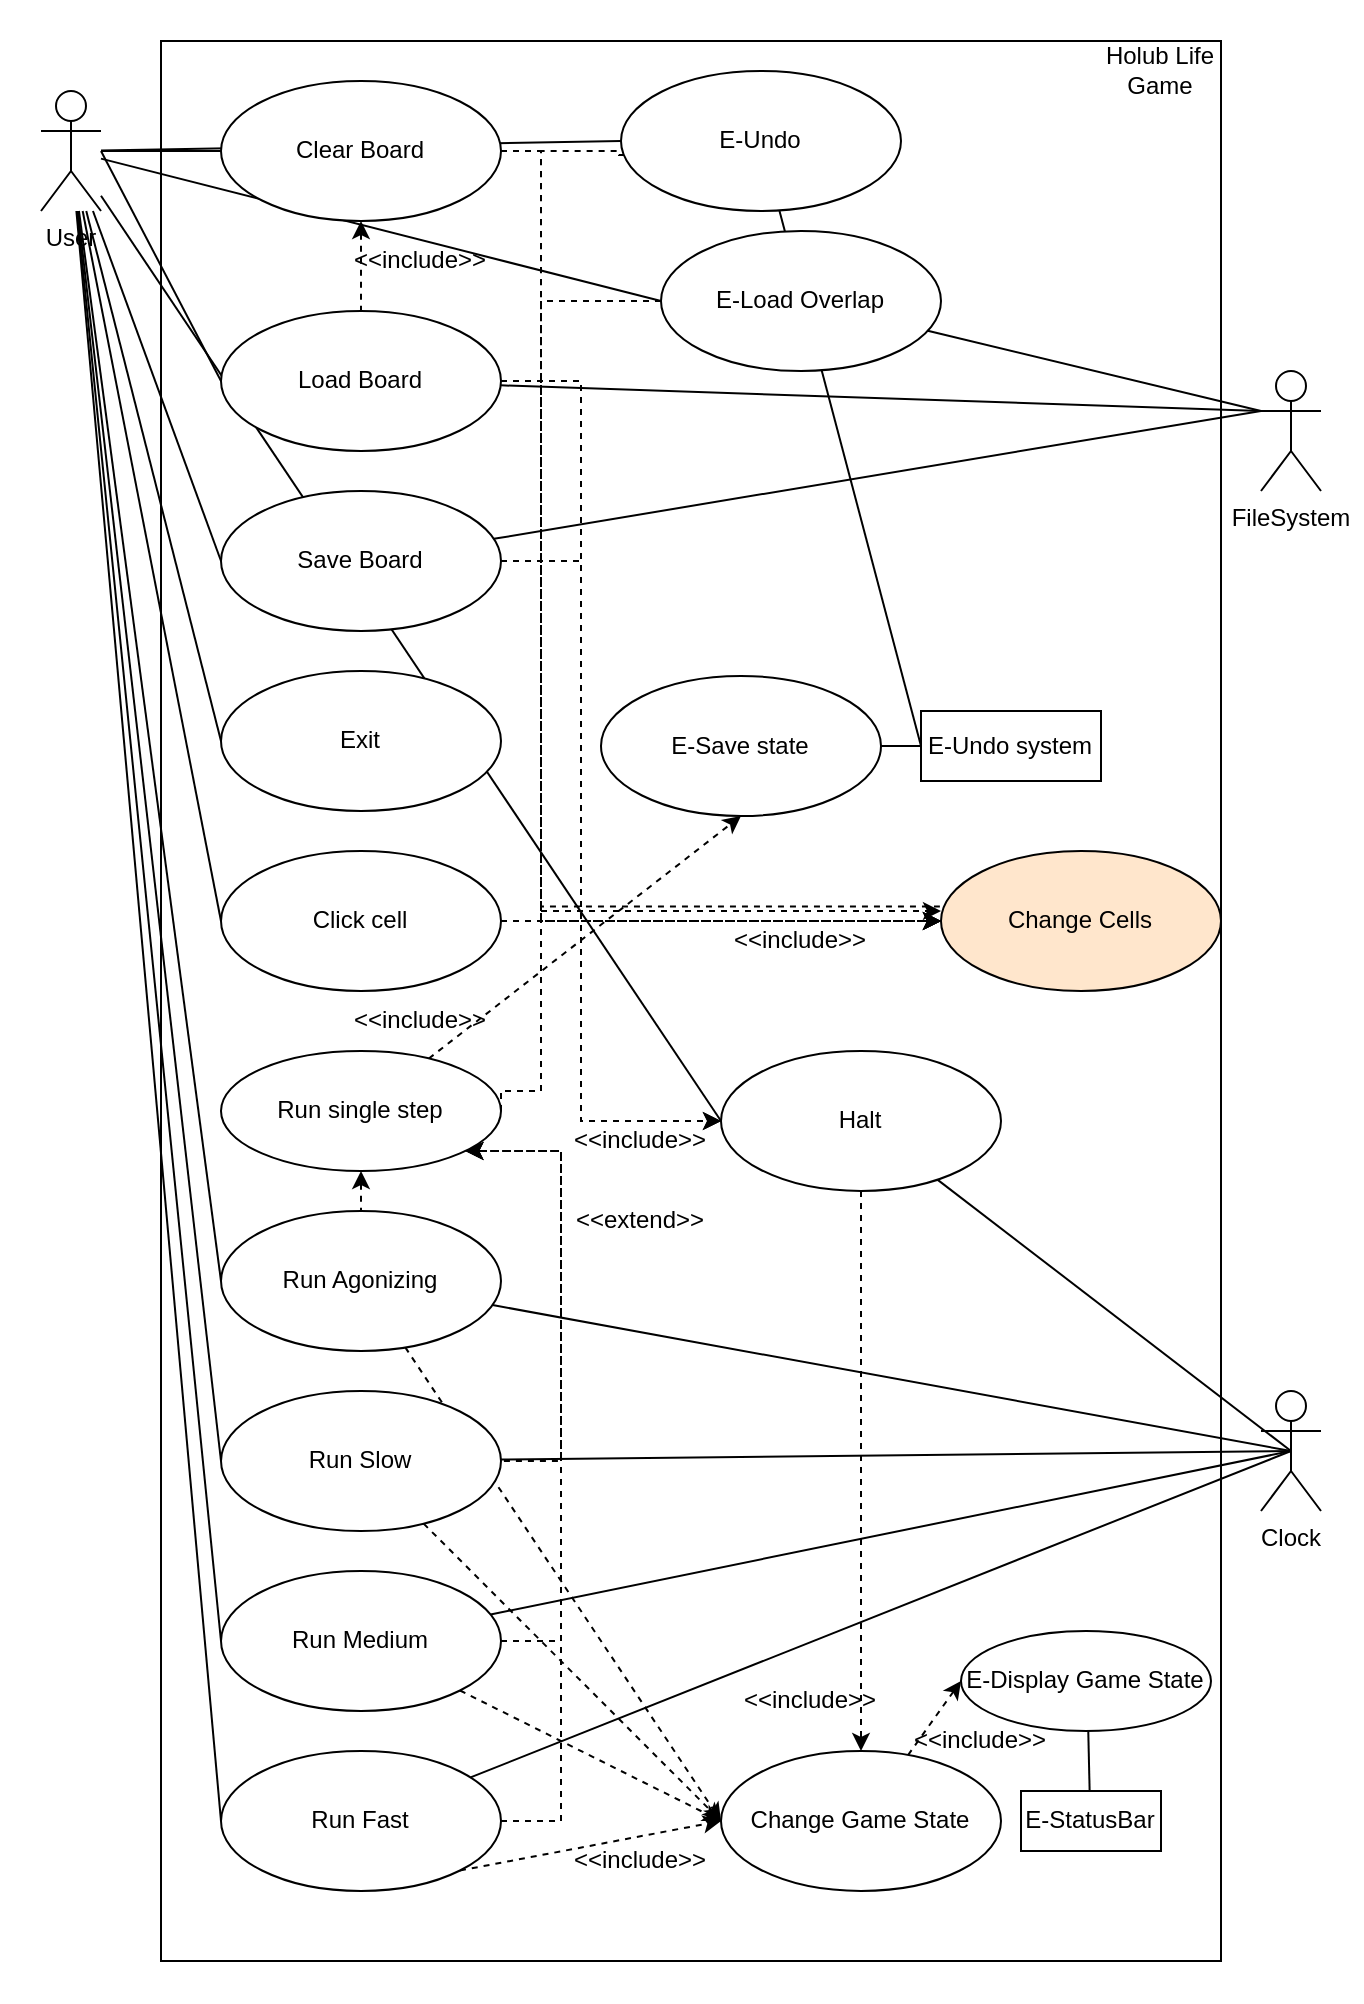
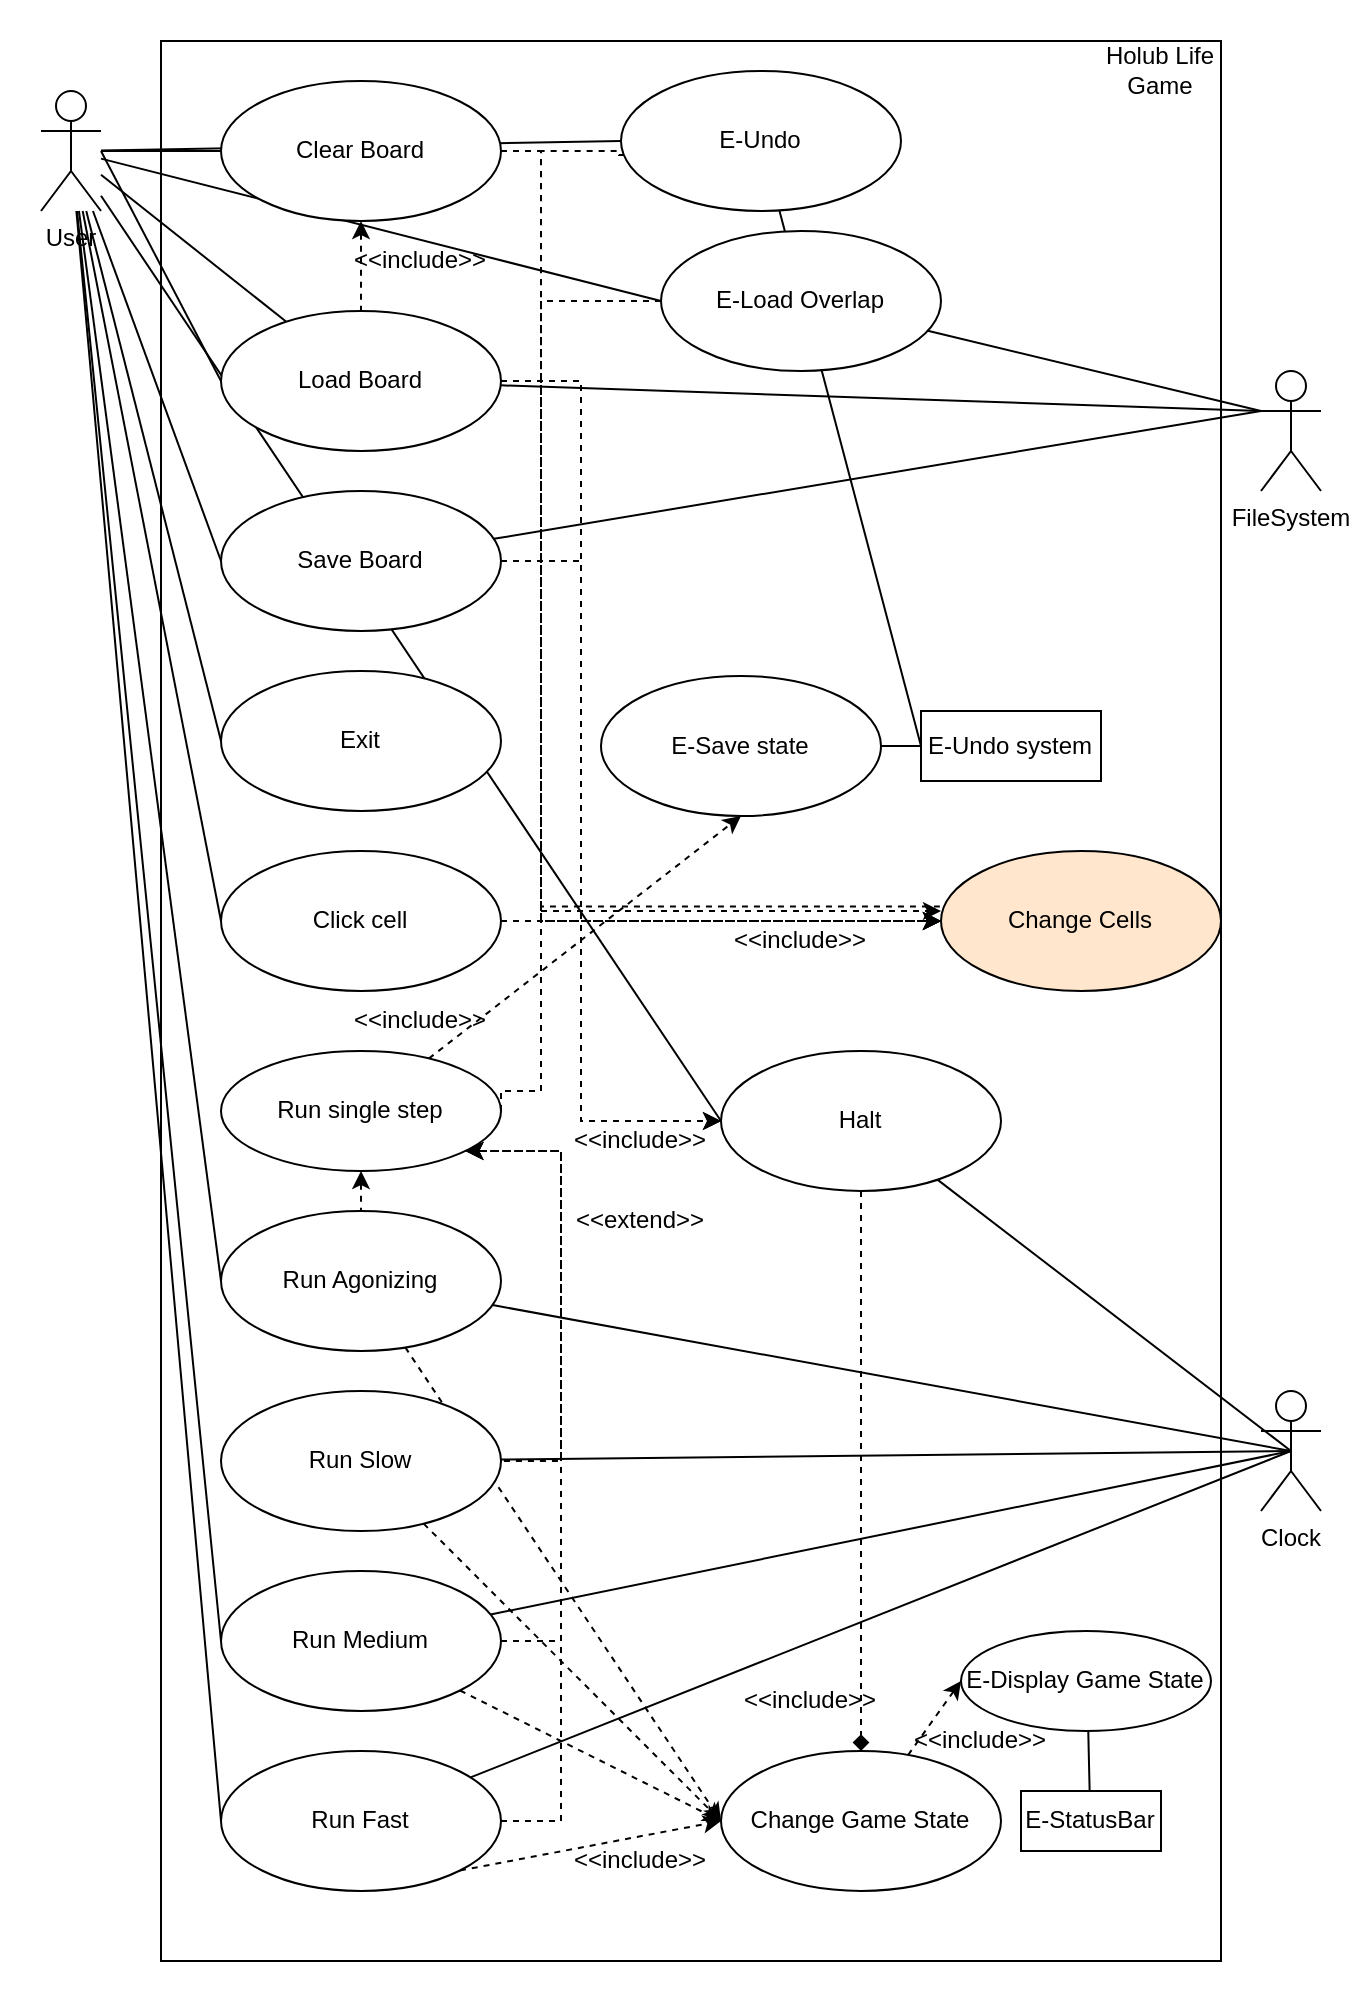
(160, 924) -> (206, 258)
(861, 1736) -> (861, 1735)
